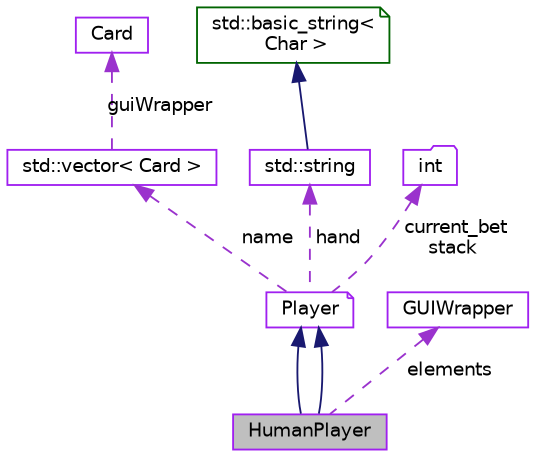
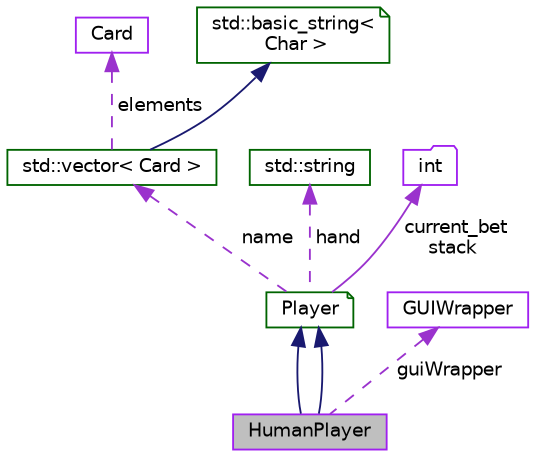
(157, 106) -> (157, 106)
(303, 115) -> (207, 119)
(112, 167) -> (112, 167)
(310, 167) -> (310, 167)
(376, 251) -> (376, 251)
(310, 310) -> (310, 310)
(447, 371) -> (447, 371)
